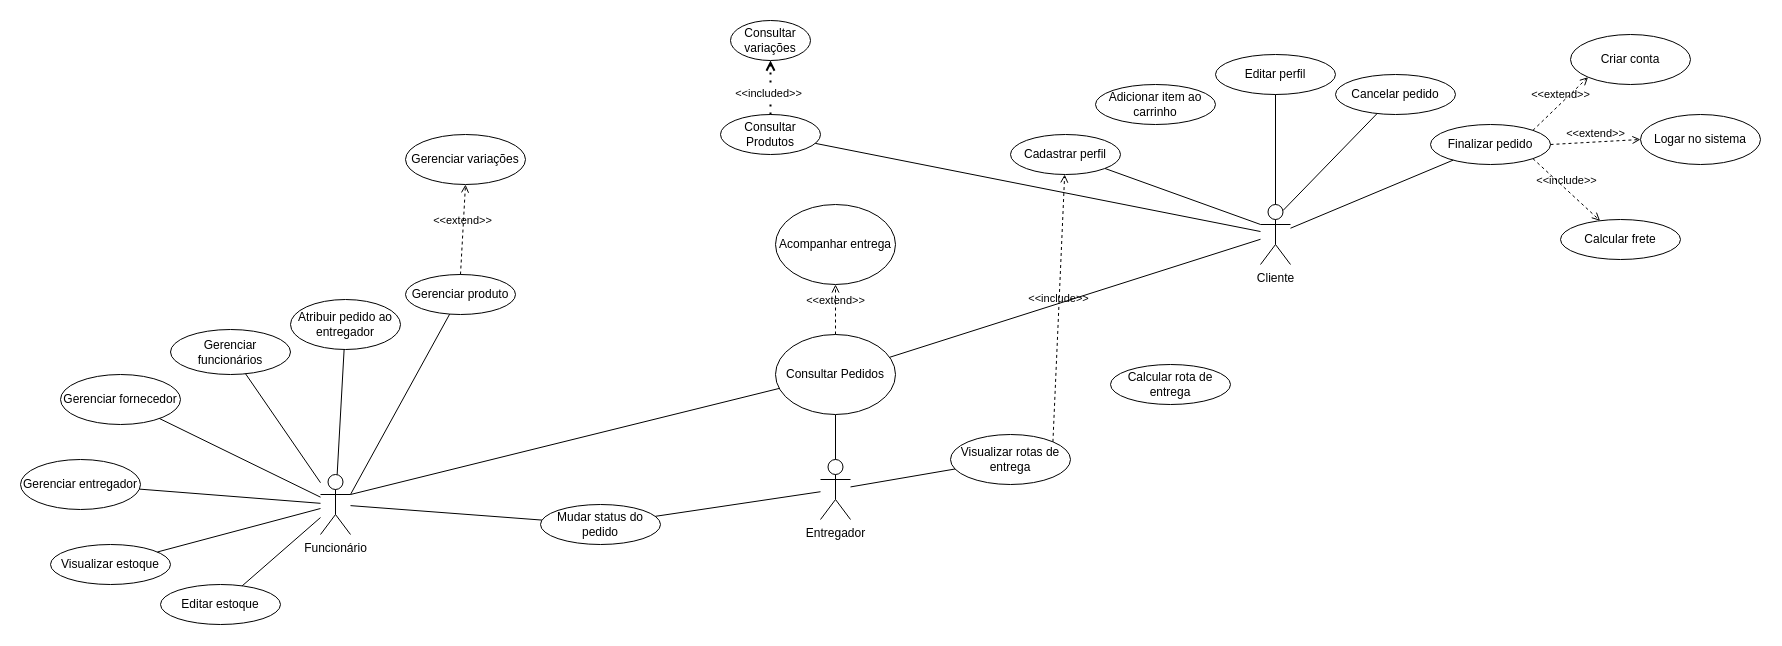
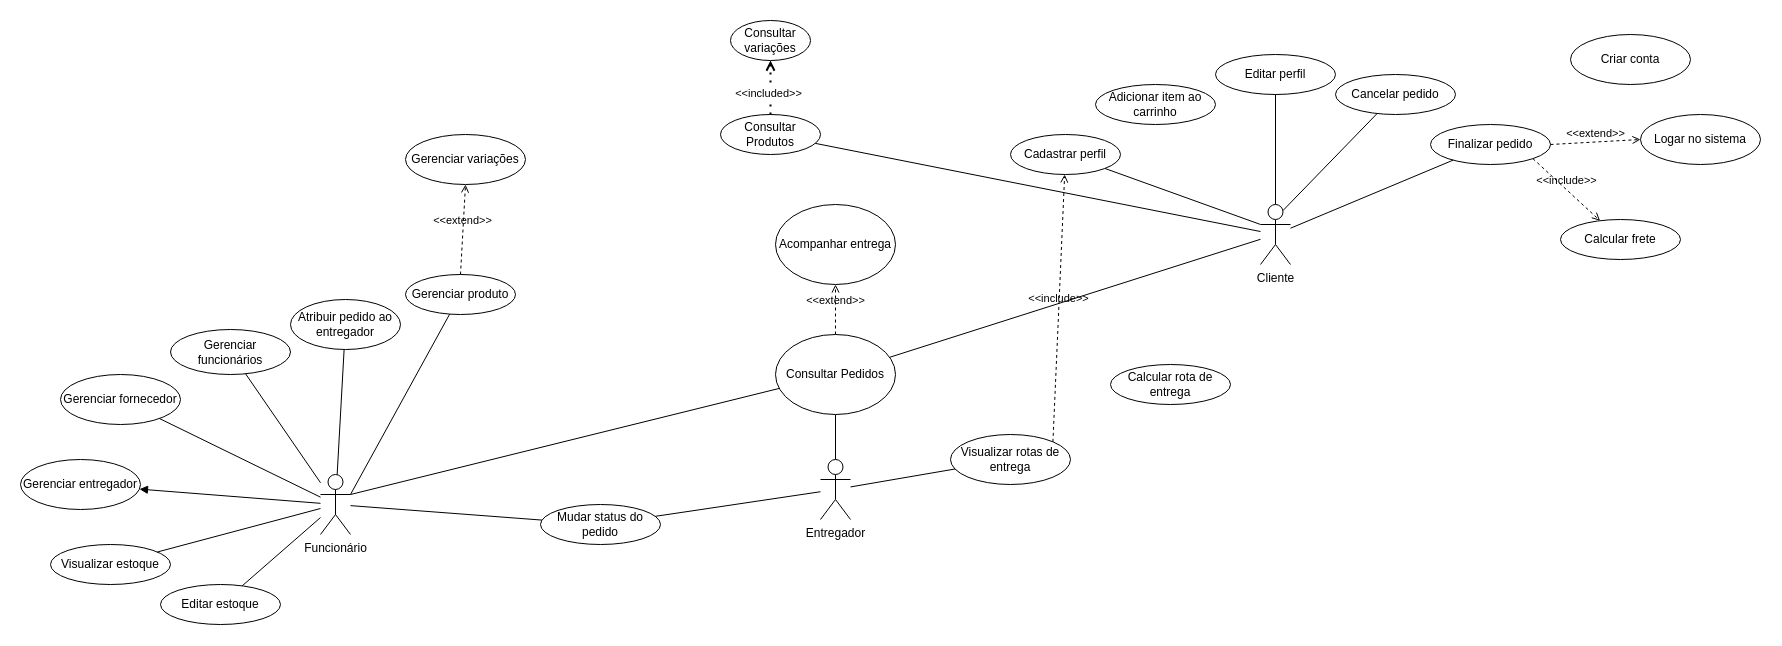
(1560, 105) -> none
(145, 490) -> (149, 490)
